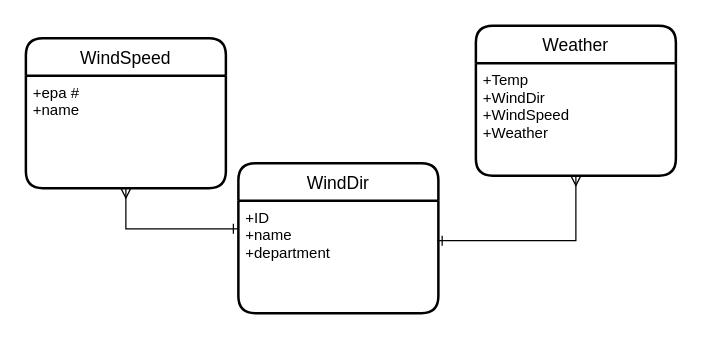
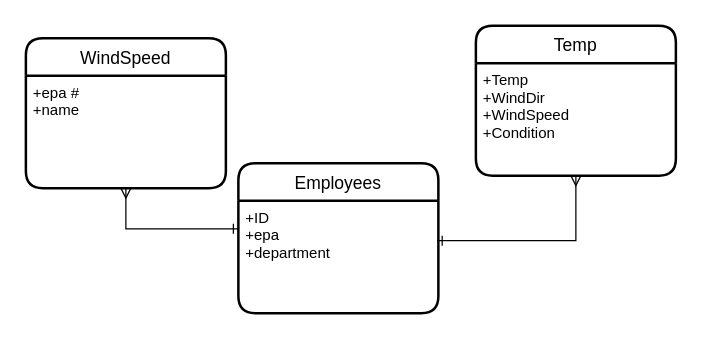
(575, 45) -> (575, 45)
(504, 80) -> (504, 80)
(338, 183) -> (338, 183)
(258, 218) -> (258, 218)
